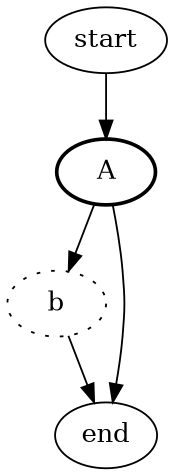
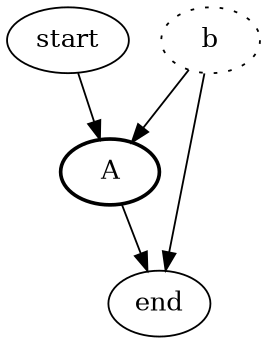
(85, 229) -> (166, 99)
